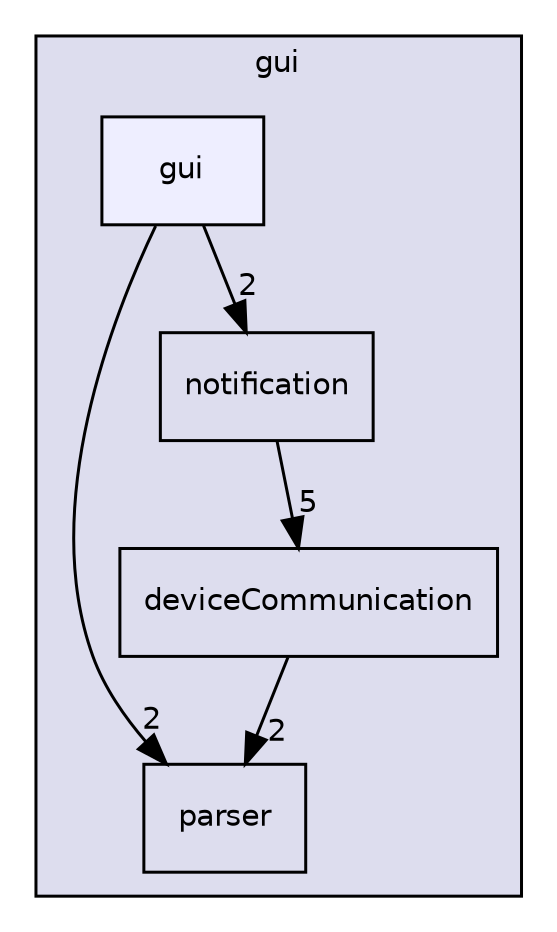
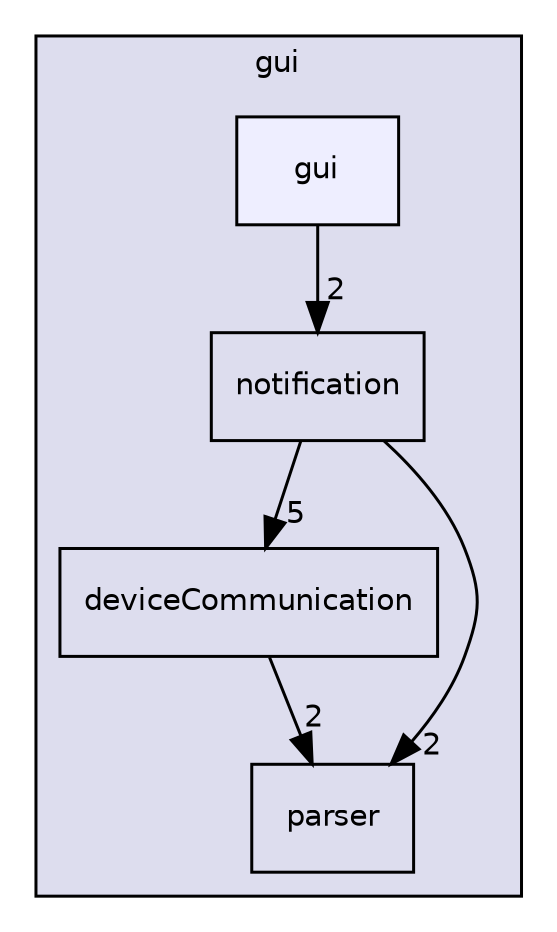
(77, 486) -> (476, 585)
